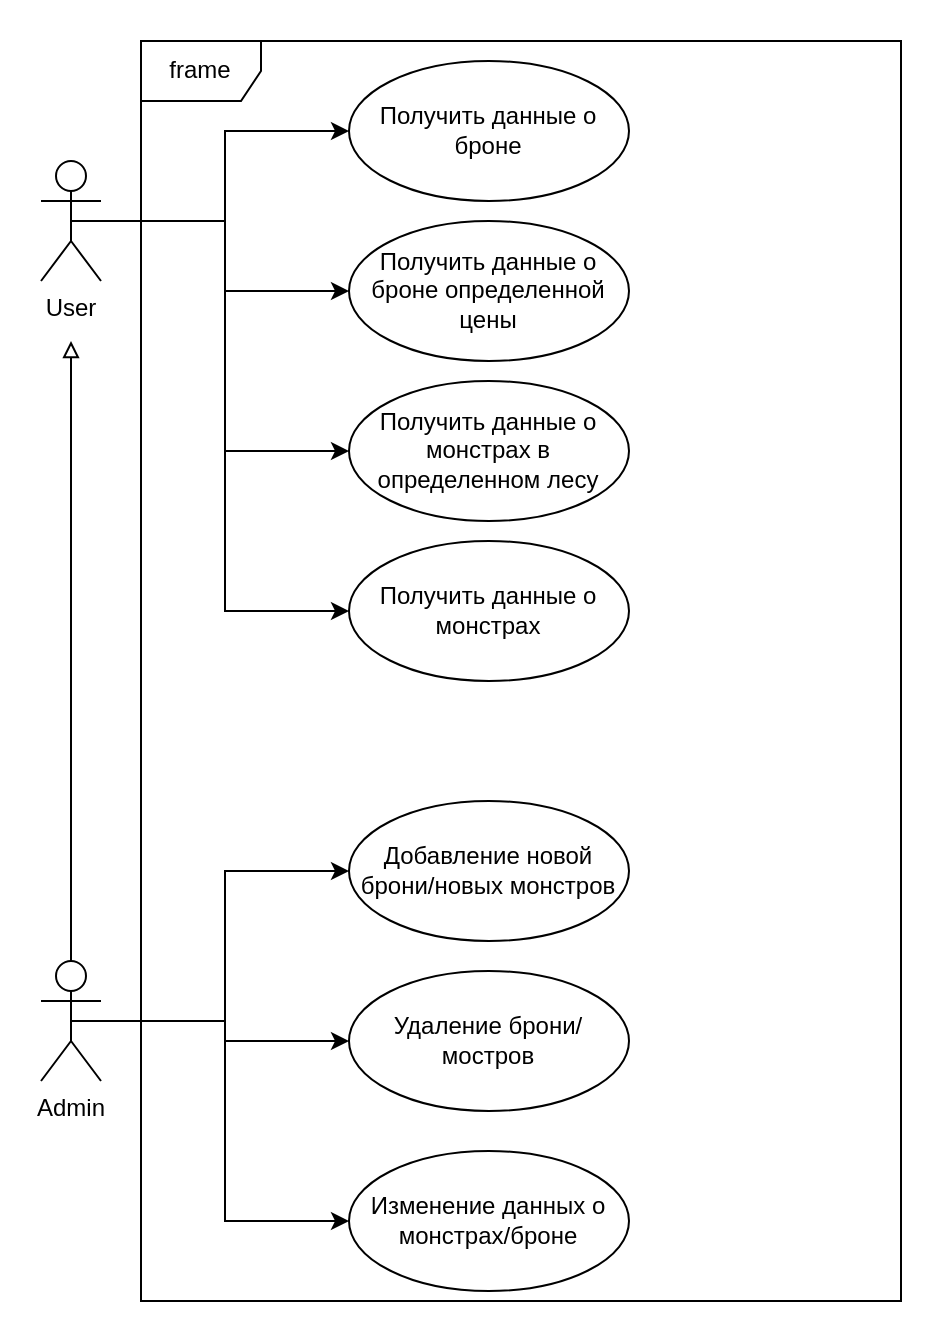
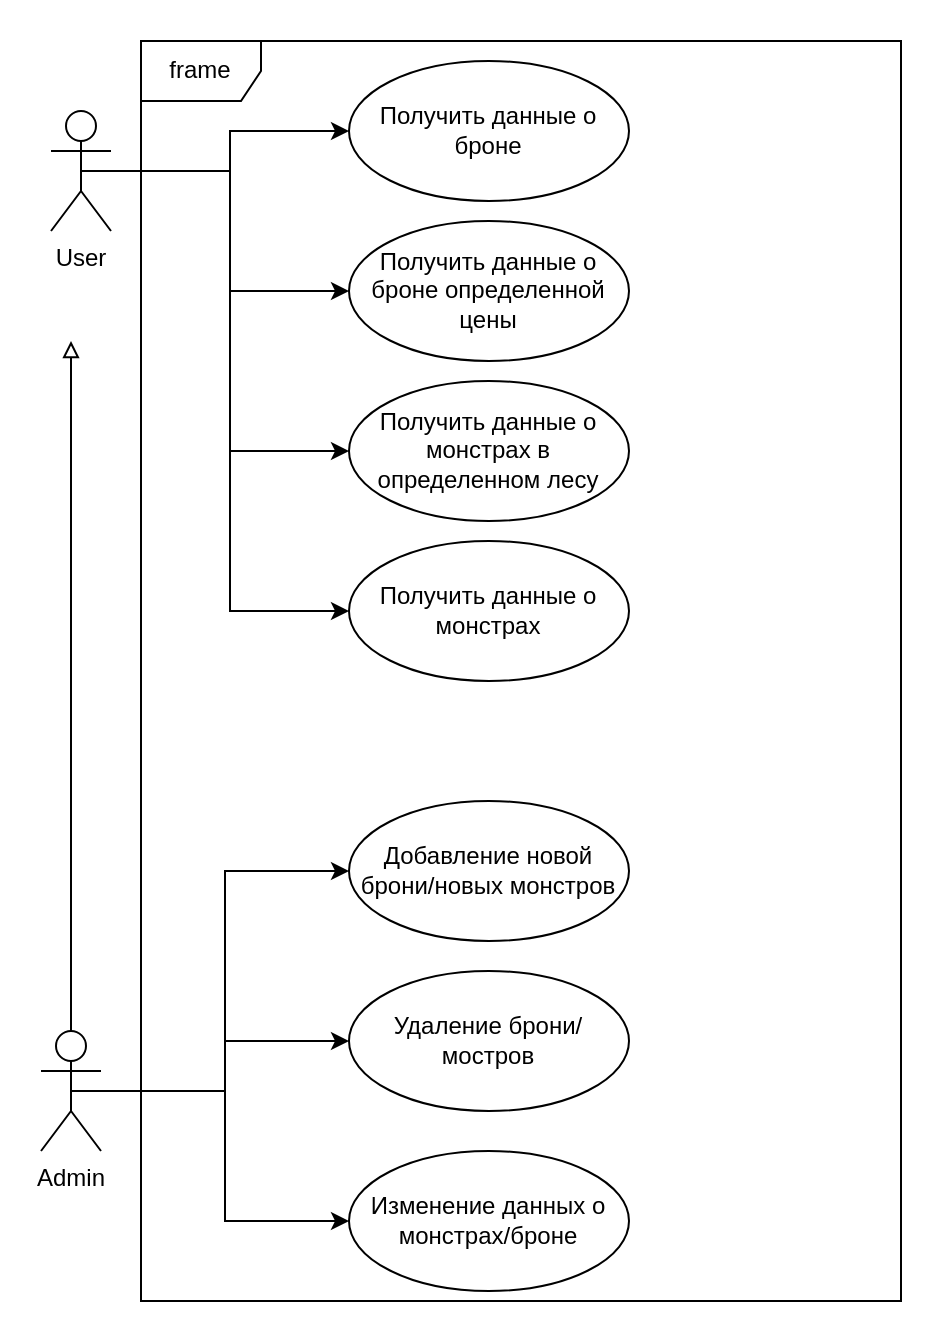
(71, 221) -> (81, 171)
(71, 1021) -> (71, 1091)
